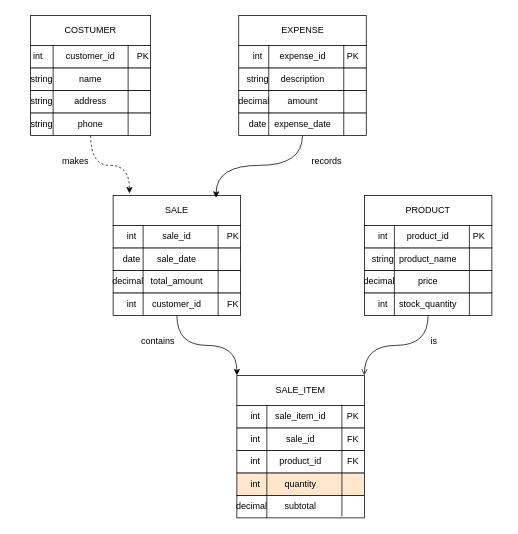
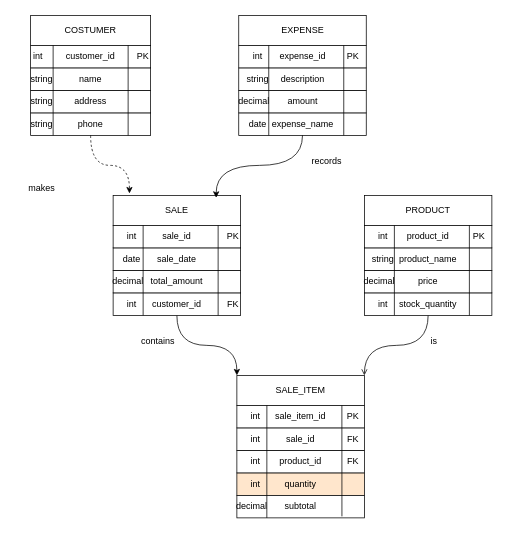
(303, 124) -> (303, 124)
(75, 162) -> (42, 188)
